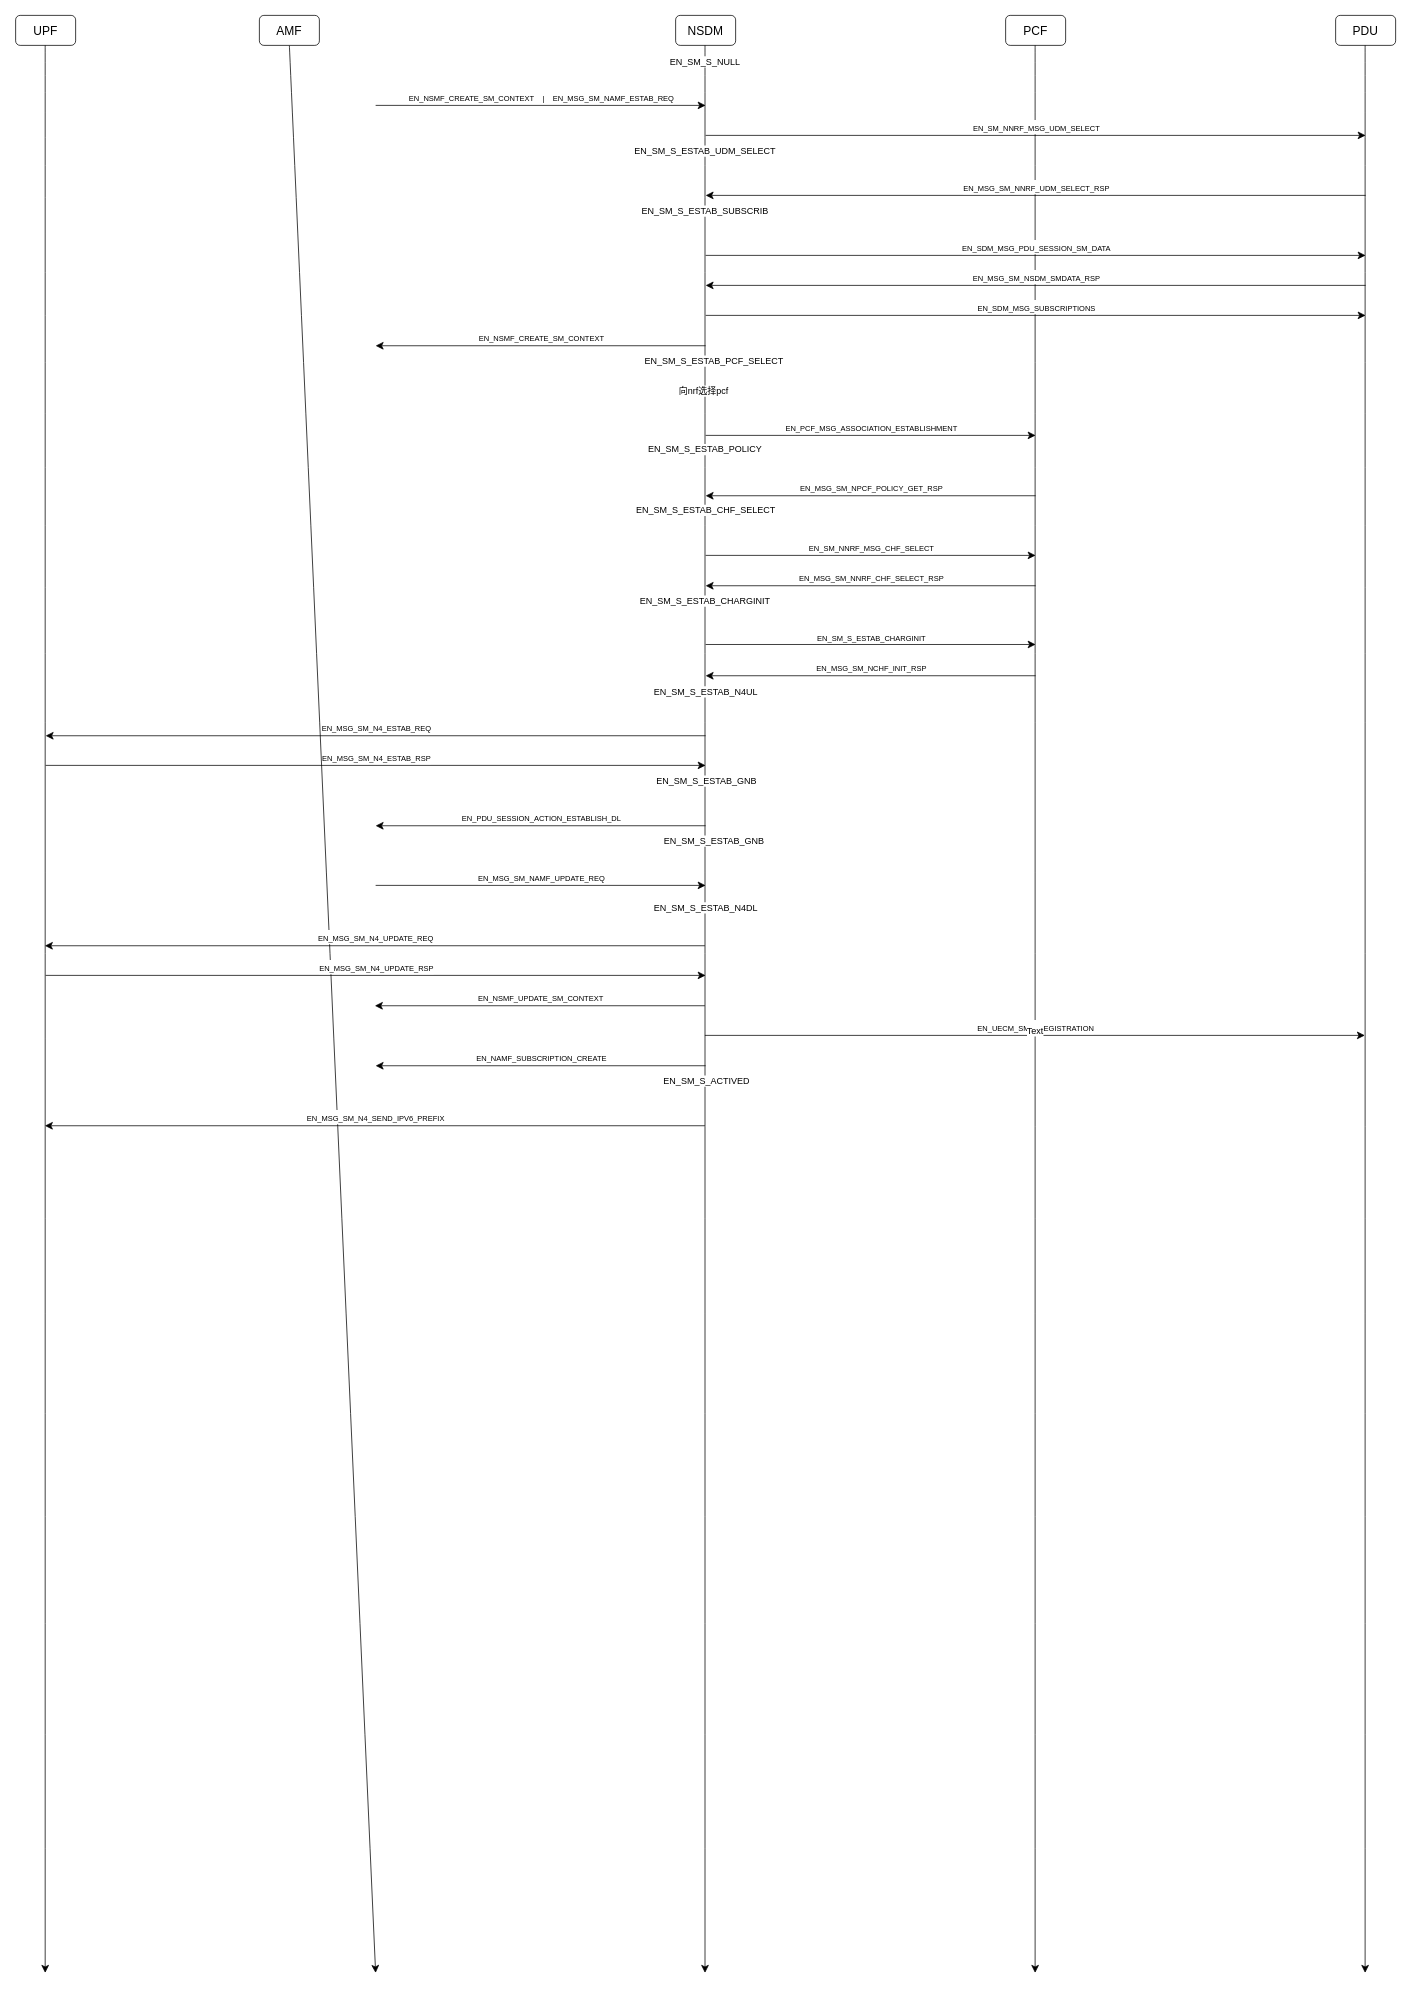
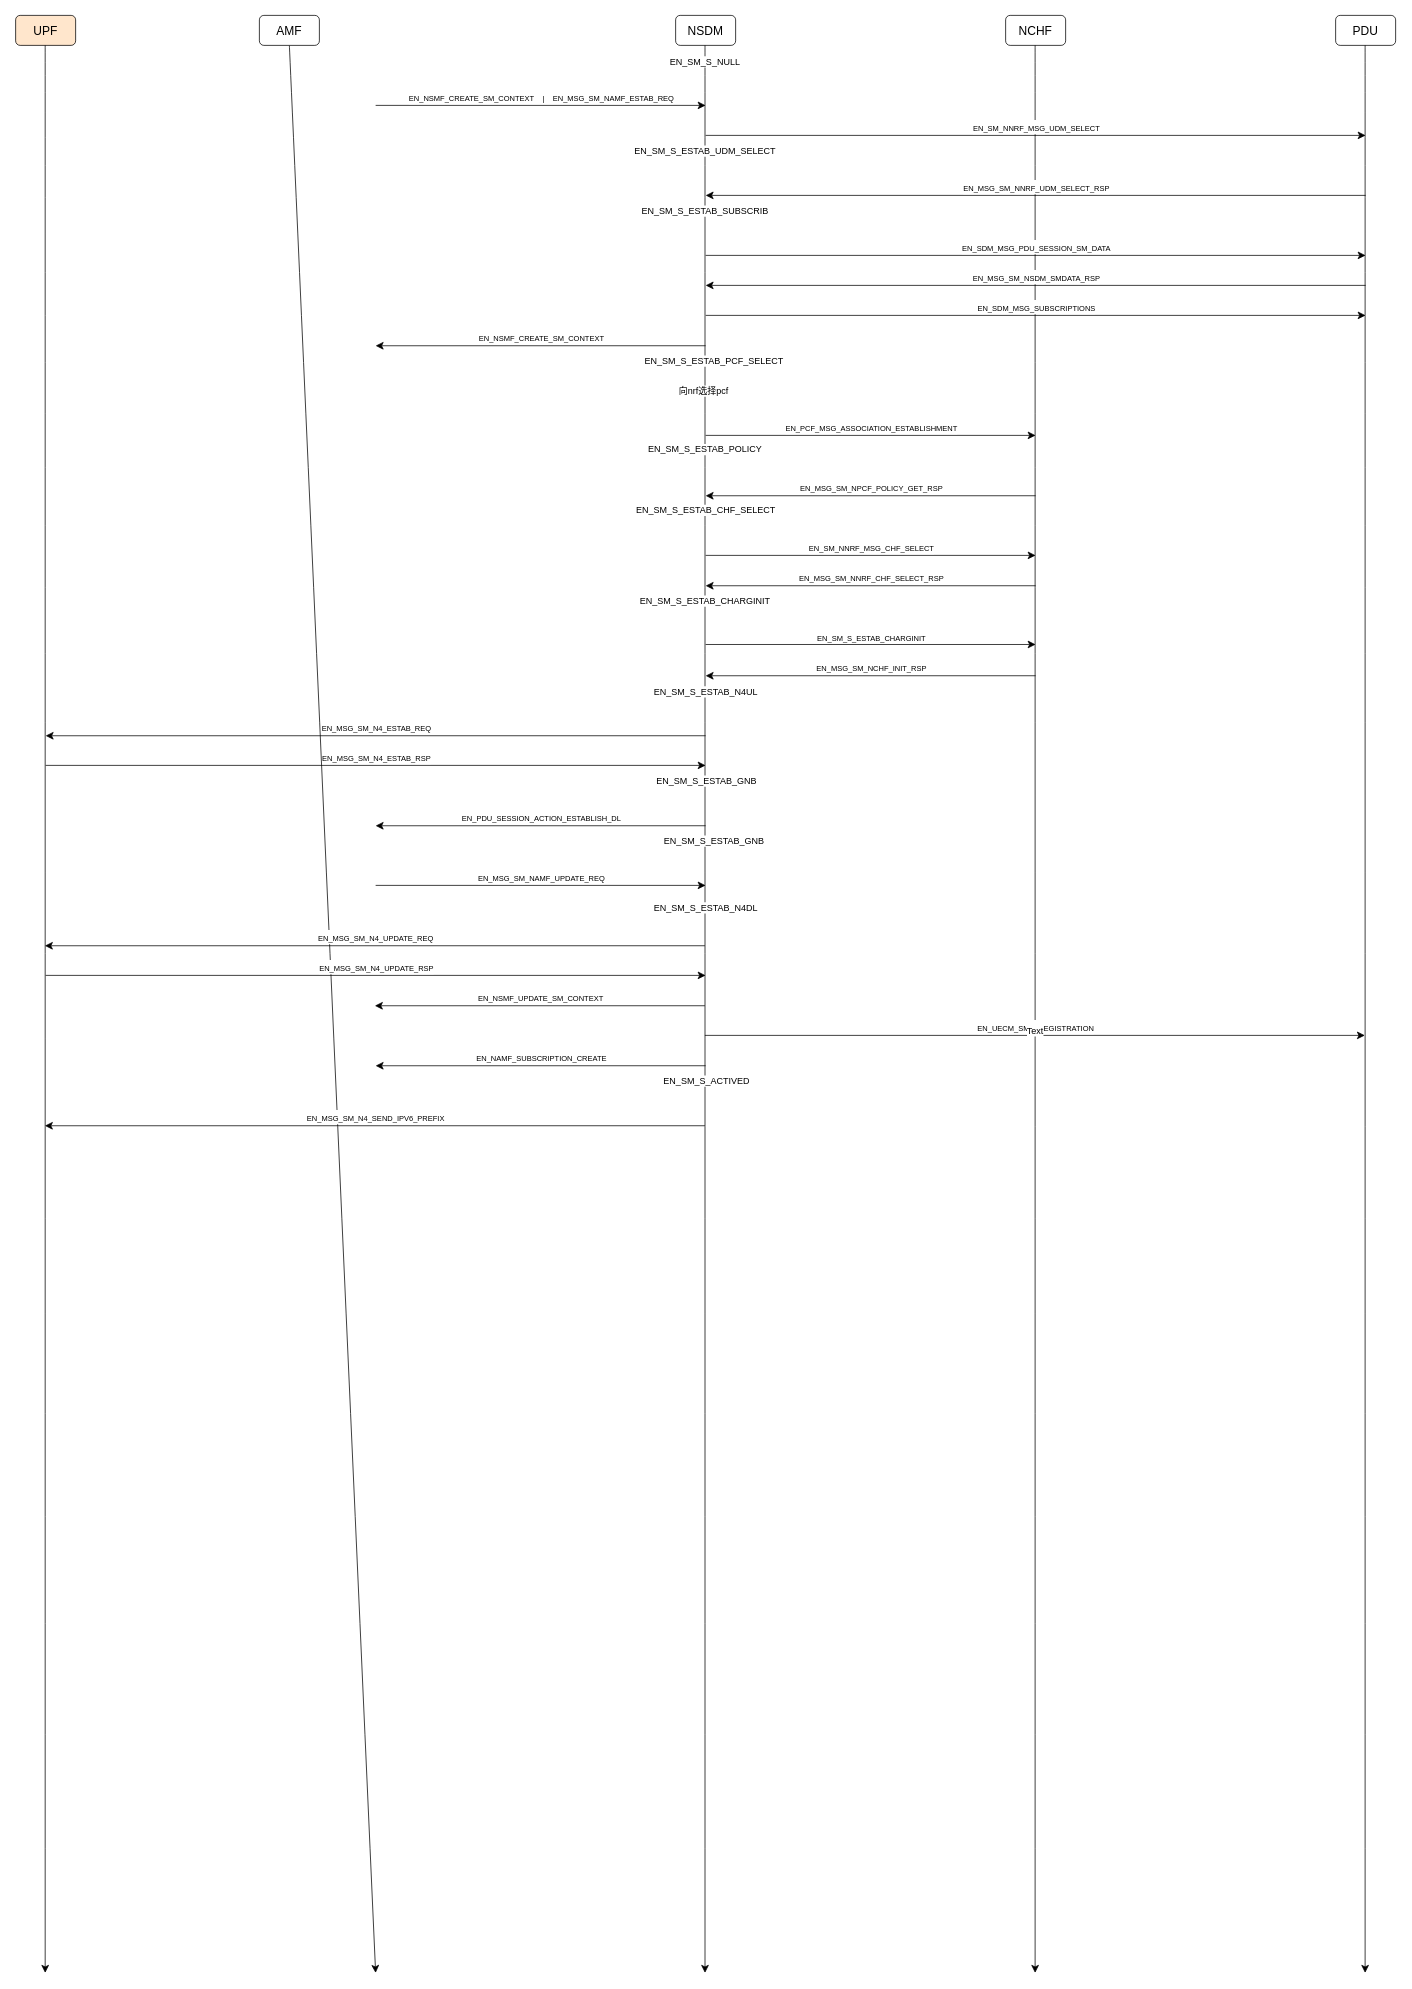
(45, 30) -> (45, 30)
(1035, 30) -> (1035, 30)
